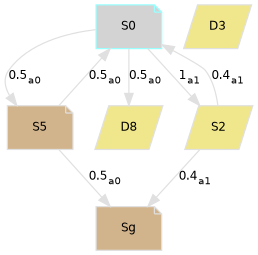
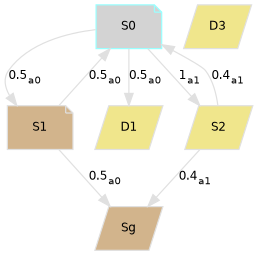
(40, 128) -> (40, 128)
(129, 128) -> (129, 128)
(129, 228) -> (129, 228)
